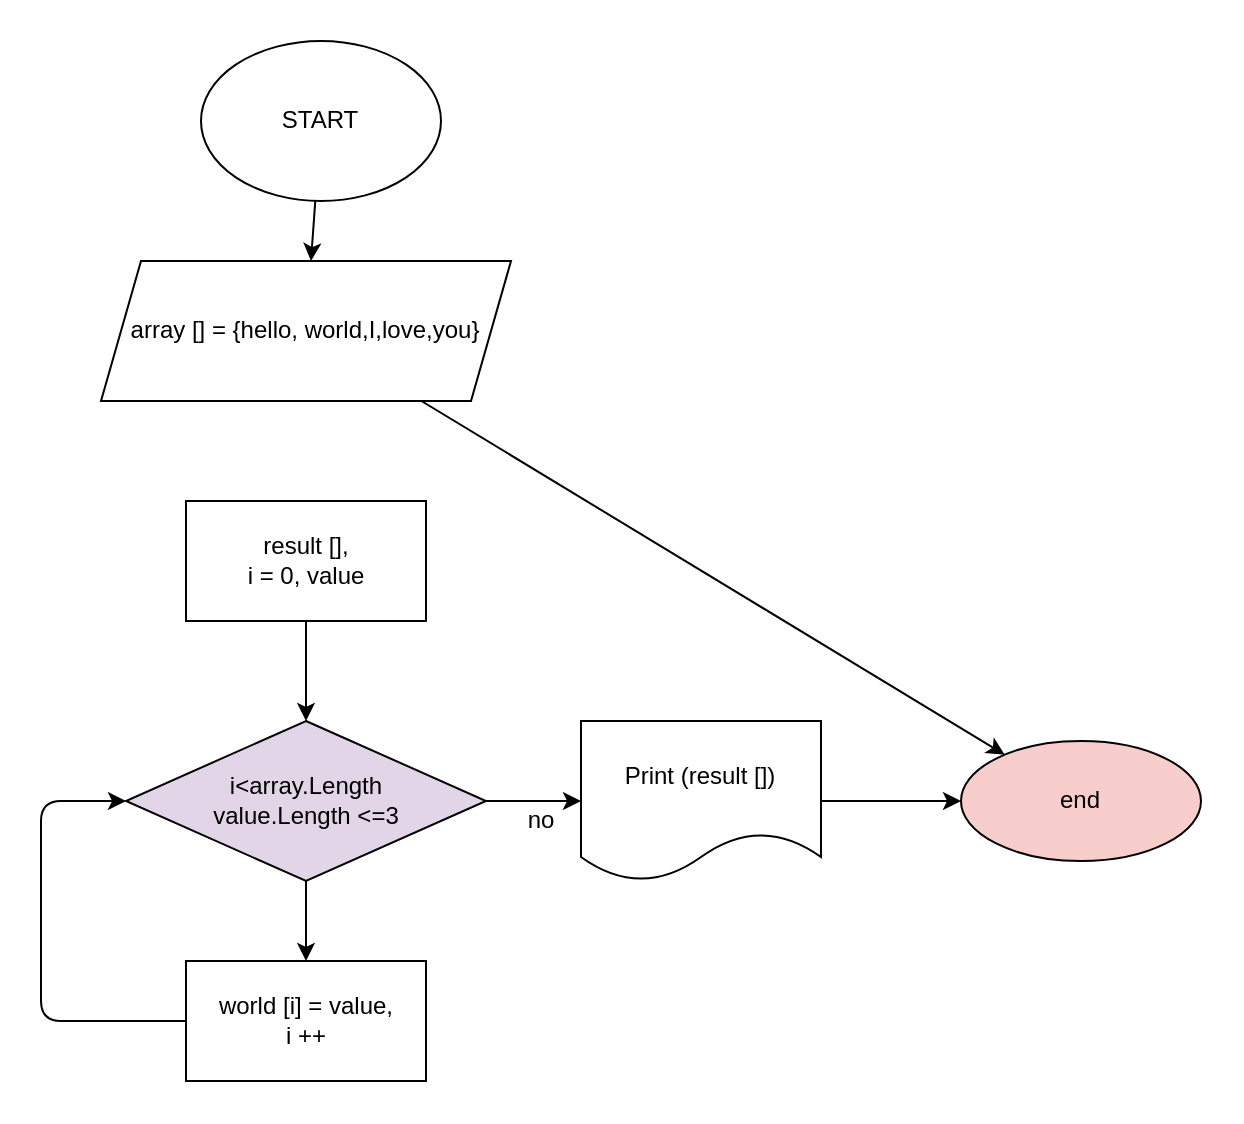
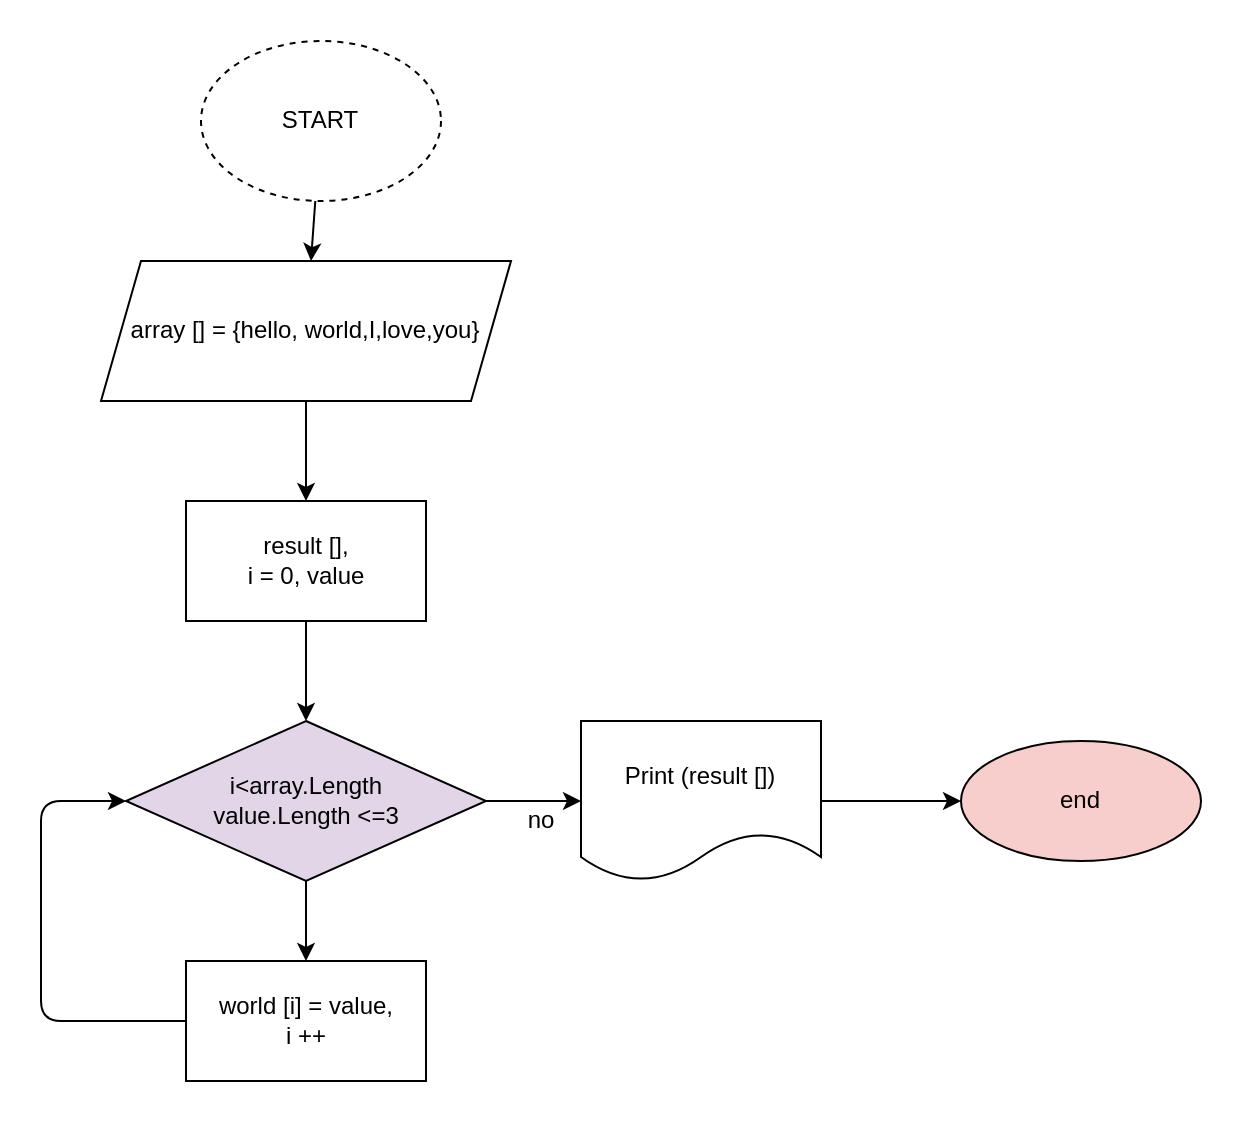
(321, 121) -> (321, 121)
(707, 574) -> (306, 444)
